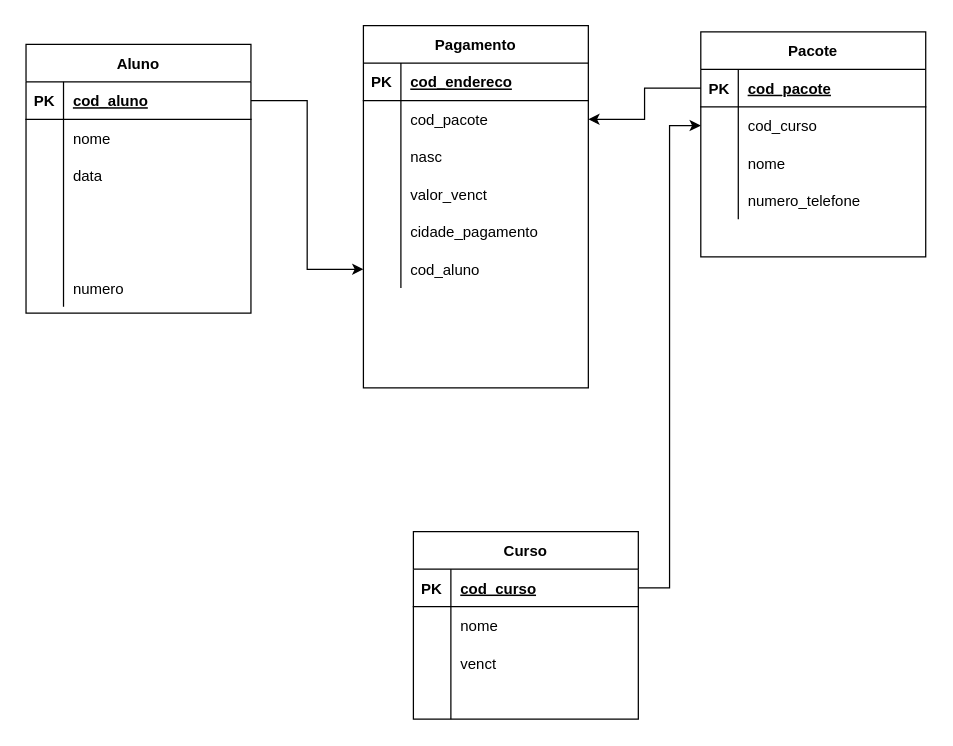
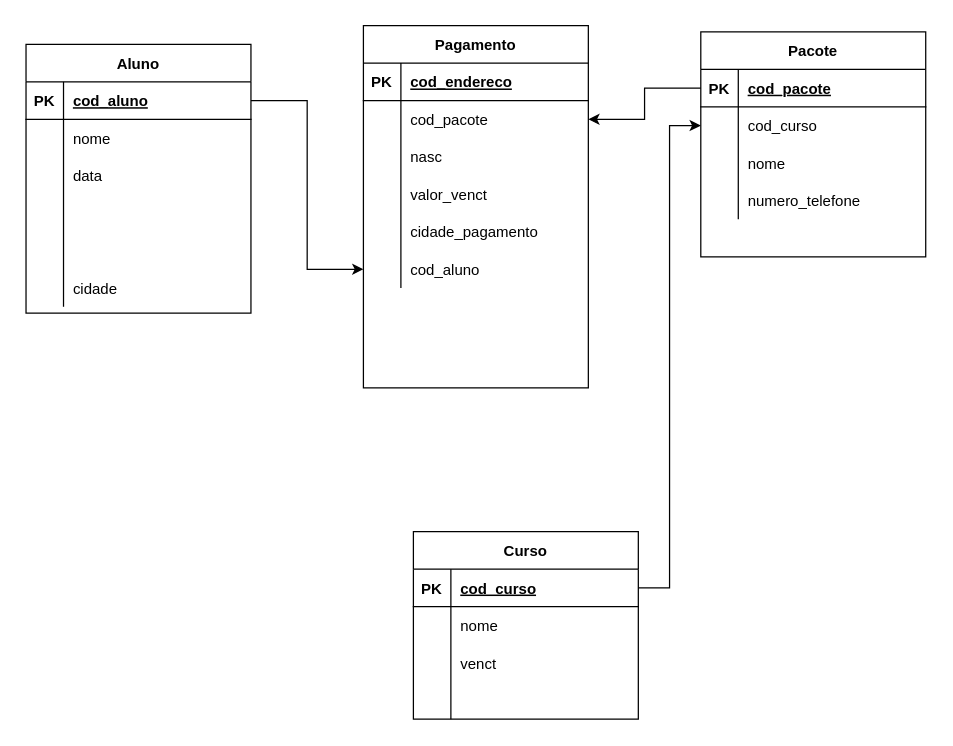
(98, 289) -> (96, 289)
